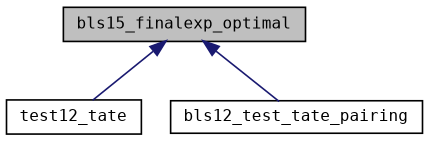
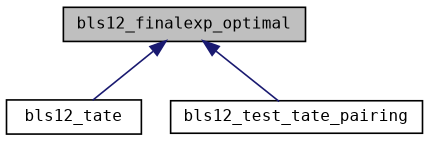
(184, 24) -> (184, 24)
(74, 117) -> (74, 117)
